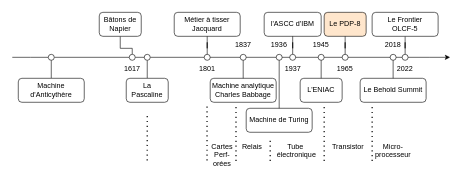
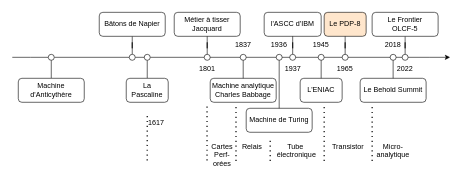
(120, 24) -> (132, 24)
(132, 69) -> (156, 123)
(393, 151) -> (393, 151)
